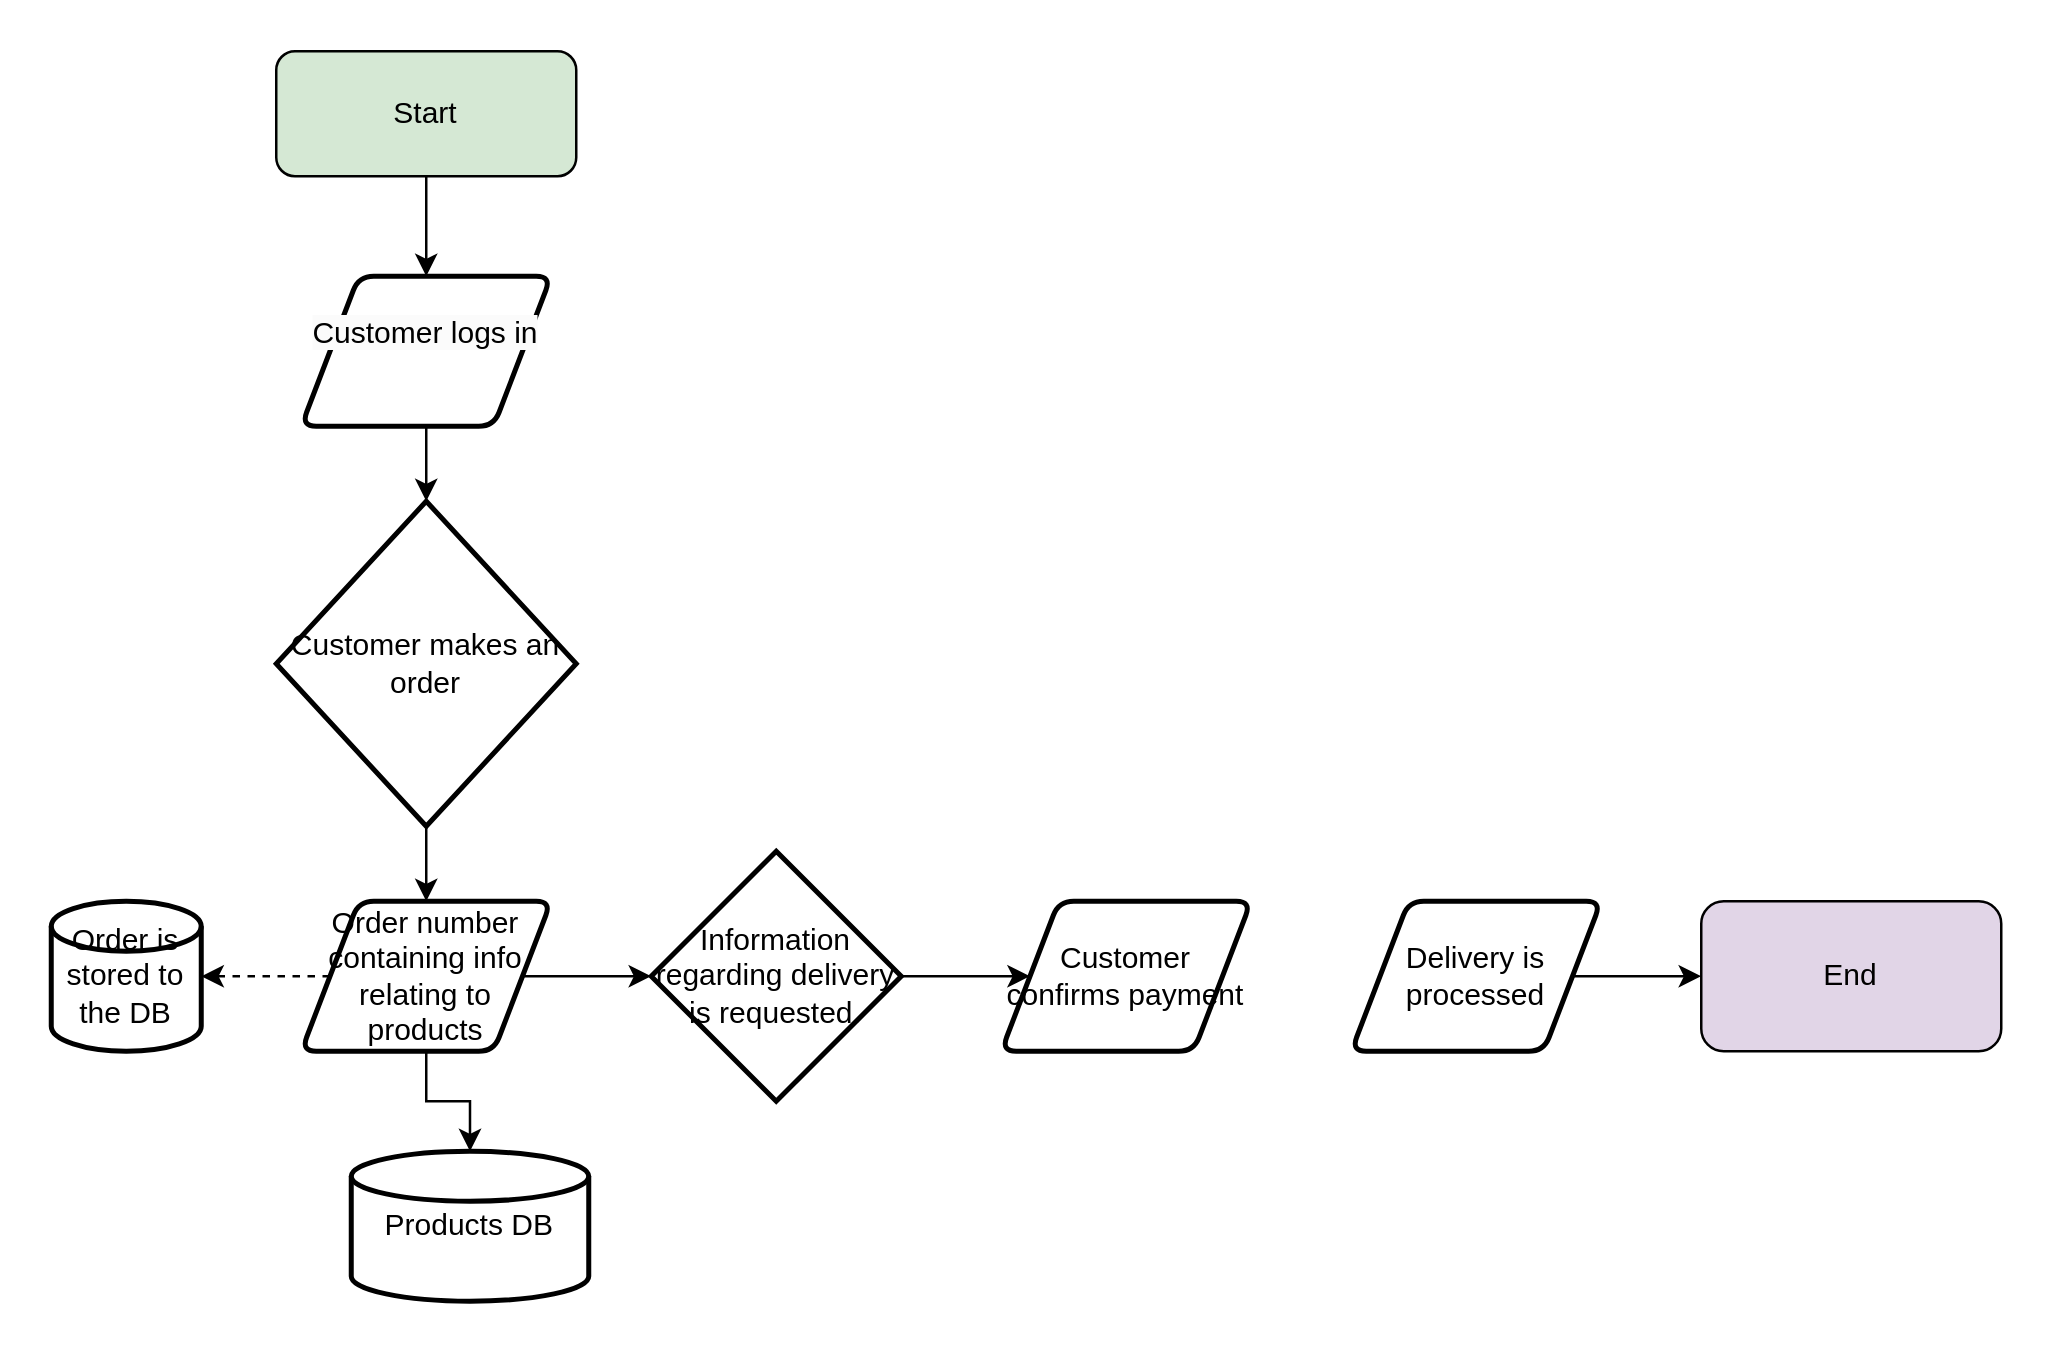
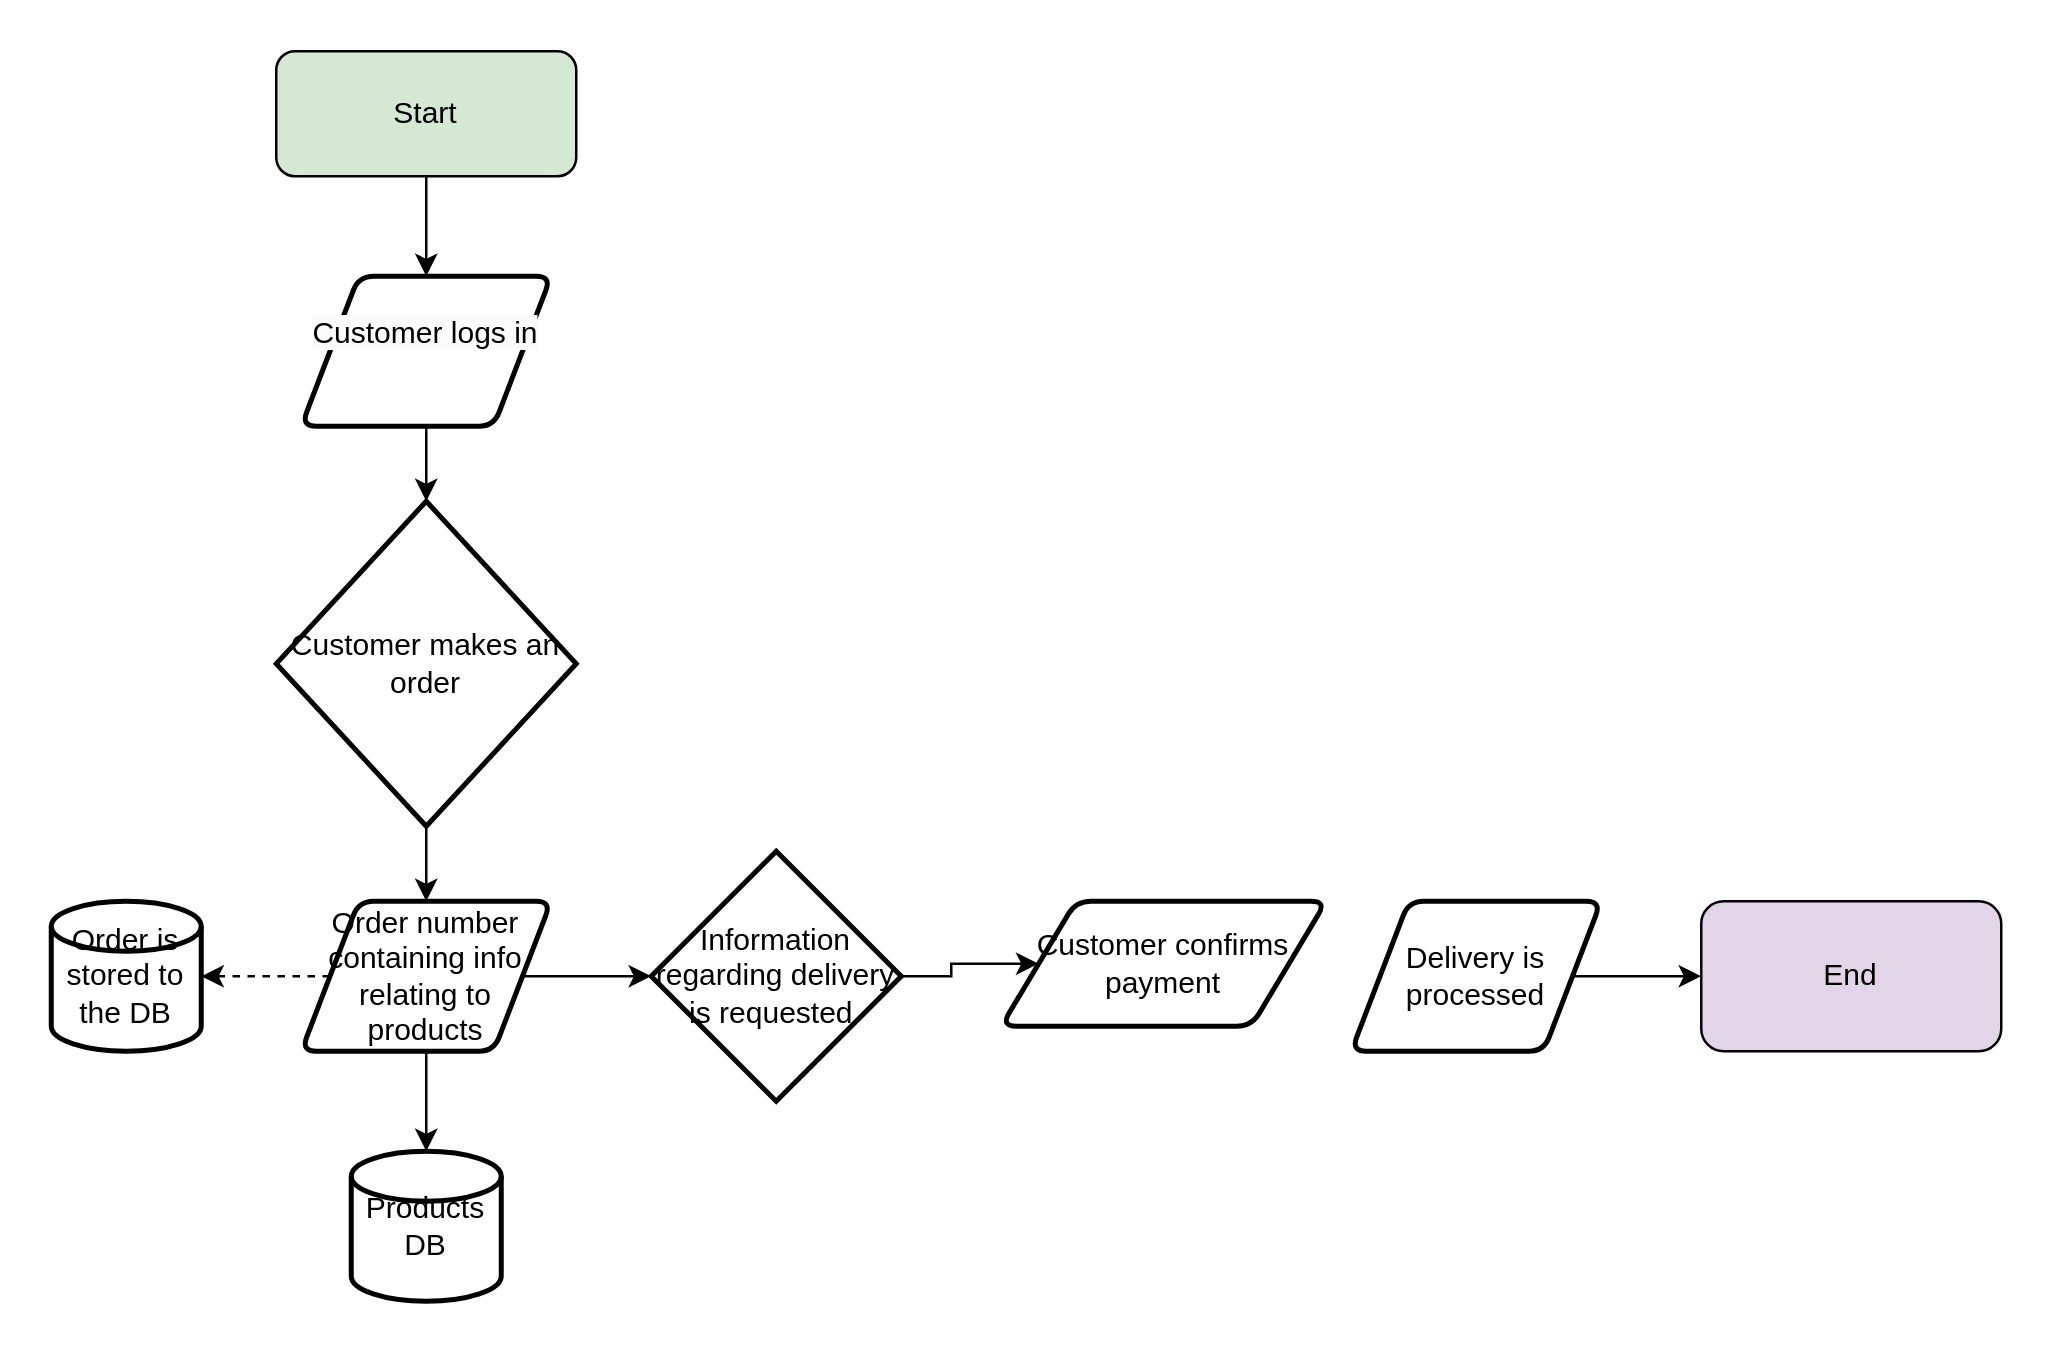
(1126, 976) -> (1164, 964)
(470, 1226) -> (426, 1226)
